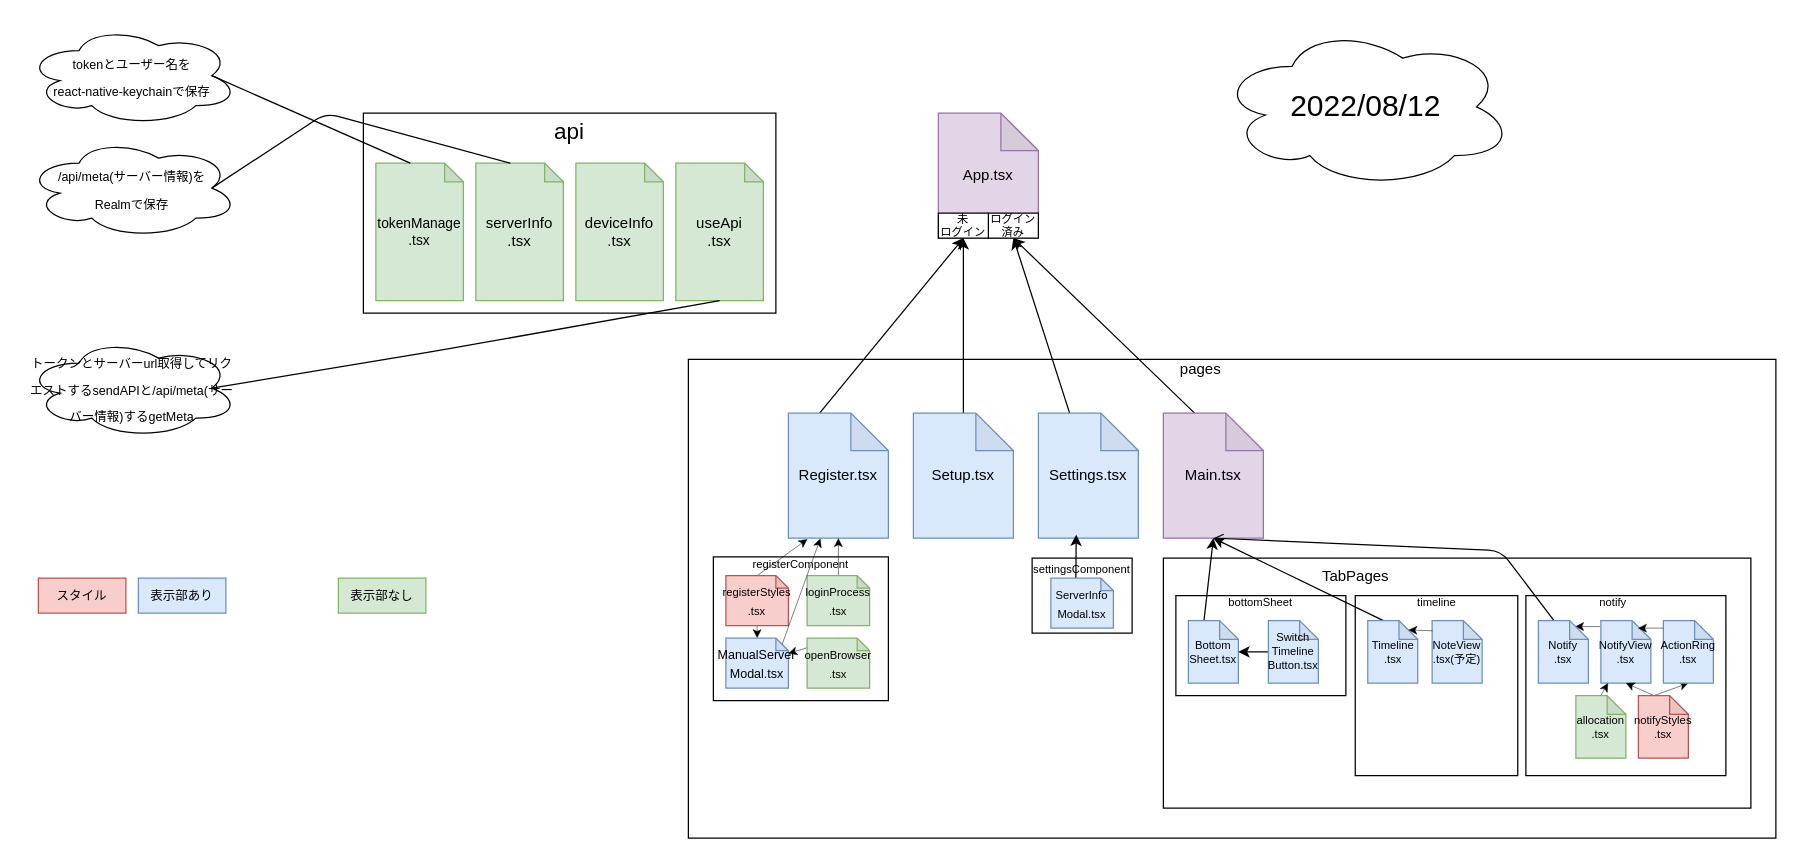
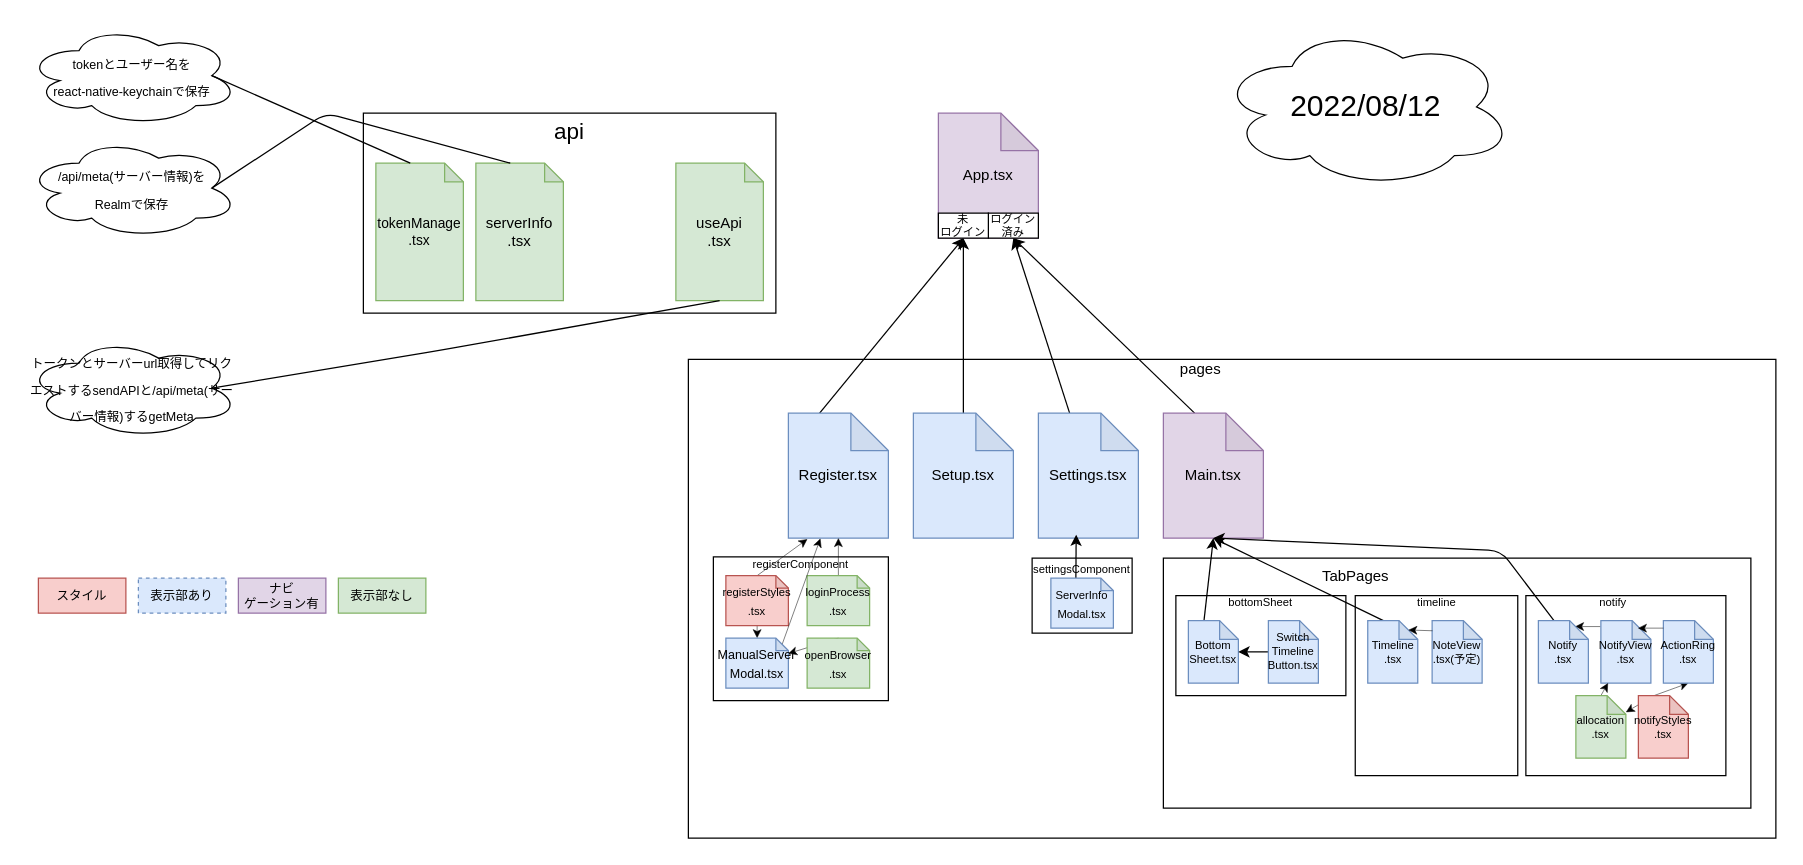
(619, 232) -> none
(1220, 538) -> (1223, 539)
(182, 596) -> (182, 596)
none -> (282, 596)
(1633, 686) -> (1633, 708)
